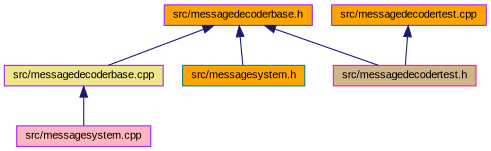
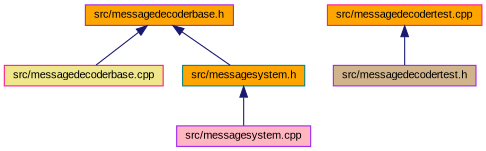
(409, 15) -> (405, 15)
(327, 47) -> none
(84, 76) -> (84, 76)
(405, 76) -> (405, 76)
(84, 112) -> (244, 112)
